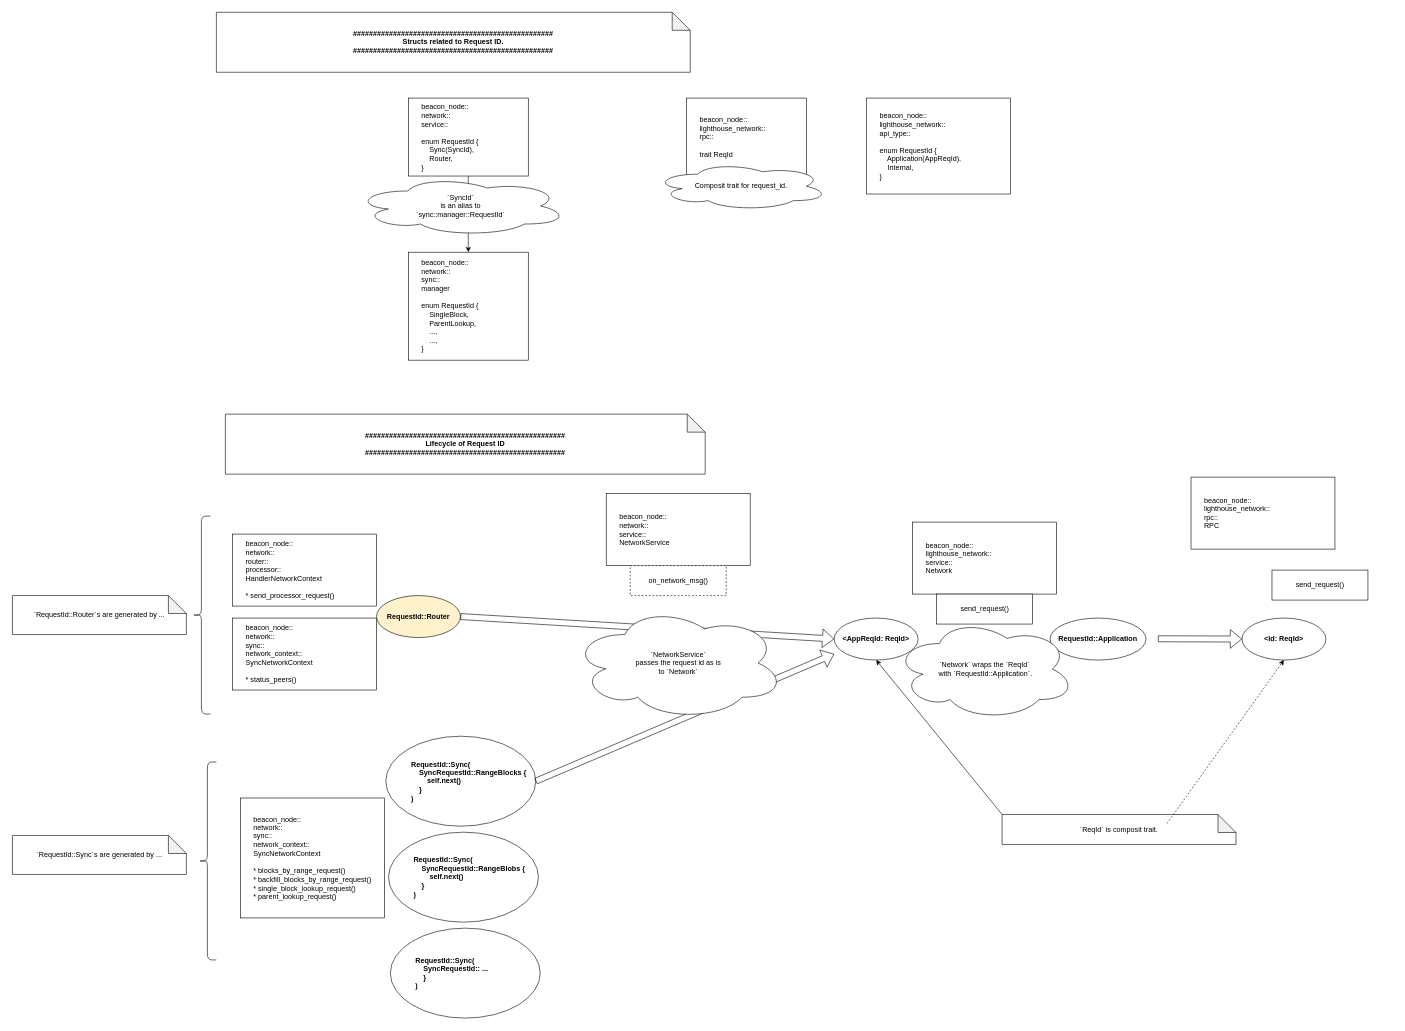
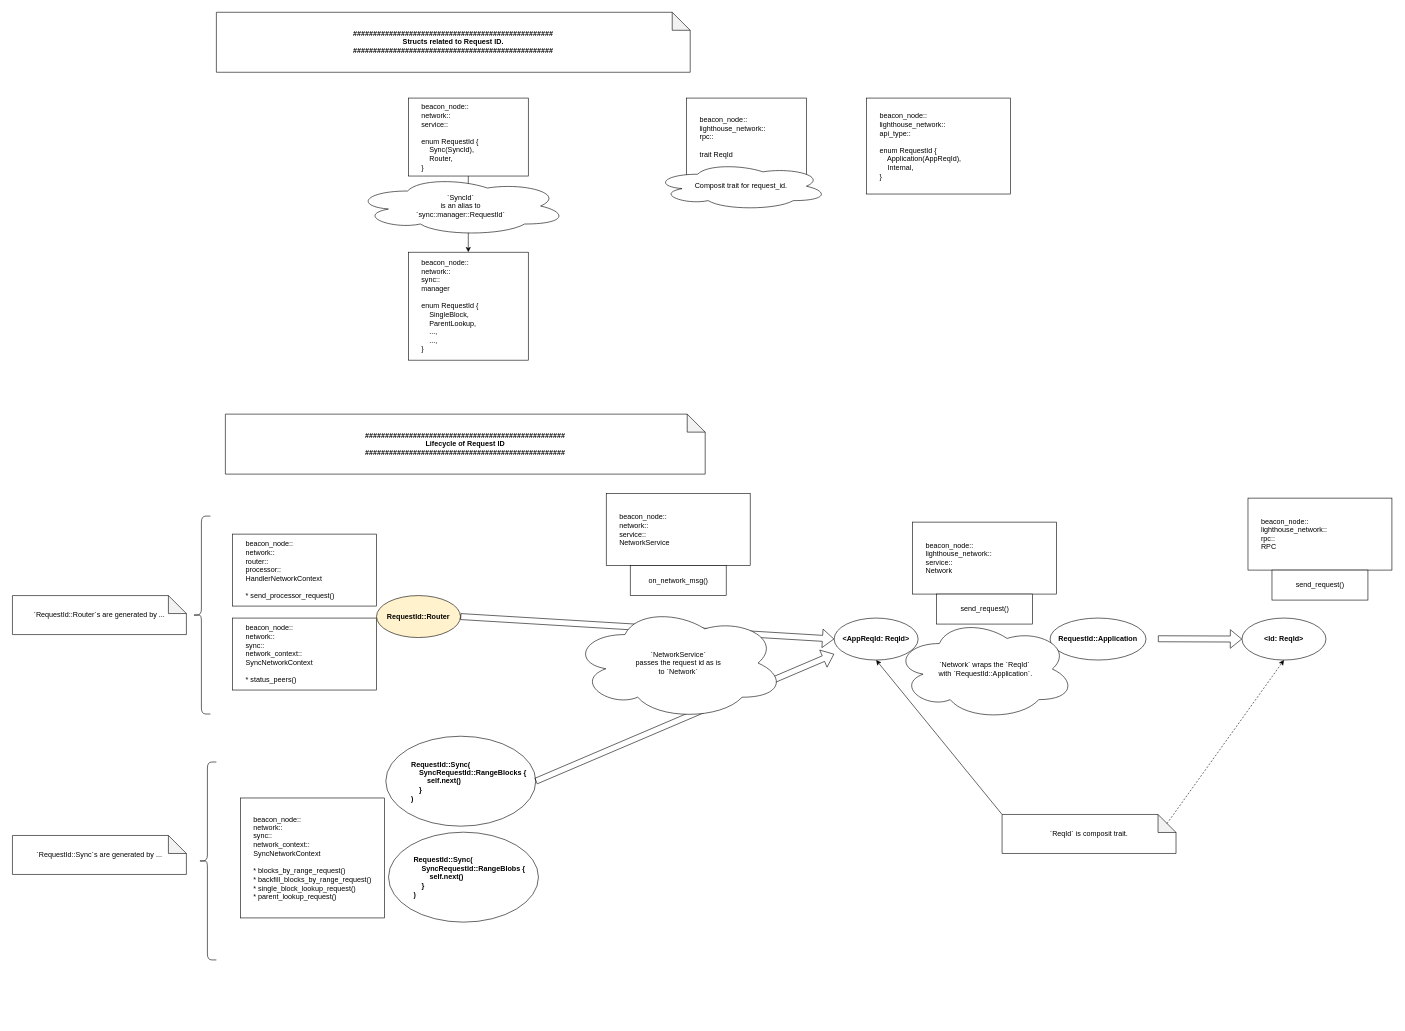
(1263, 513) -> (1320, 534)
(678, 581) -> (678, 581)
(1119, 830) -> (1089, 834)
(465, 974) -> none
